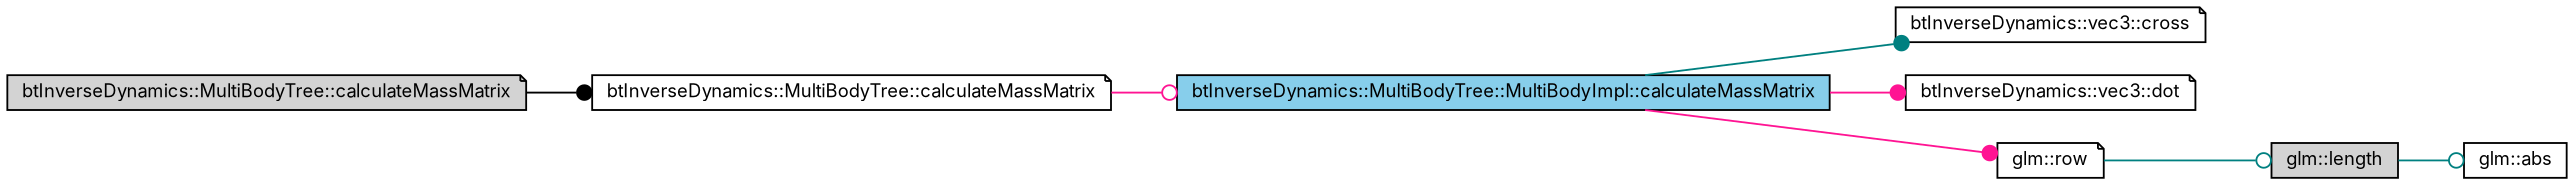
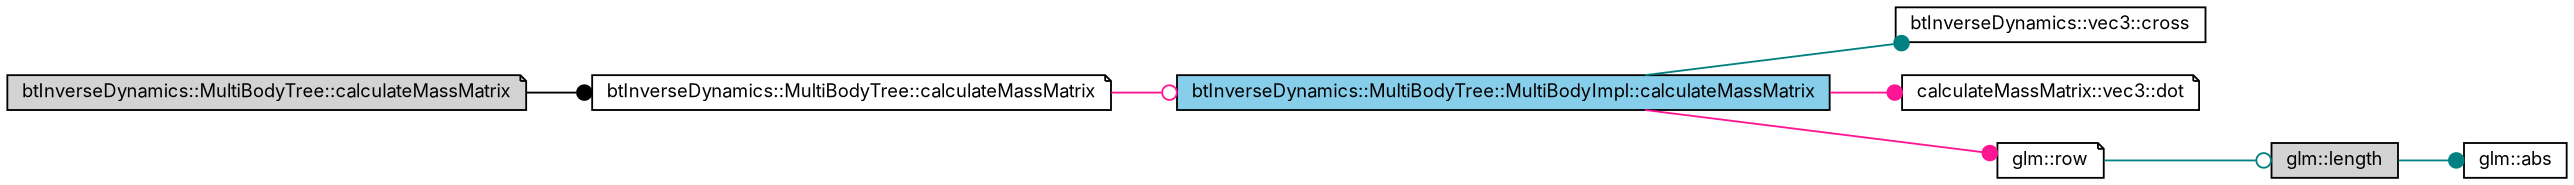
(2051, 25) -> (2051, 25)
(2051, 93) -> (2051, 93)
(2424, 160) -> (2424, 160)
